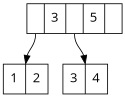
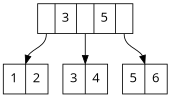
none -> (145, 79)
